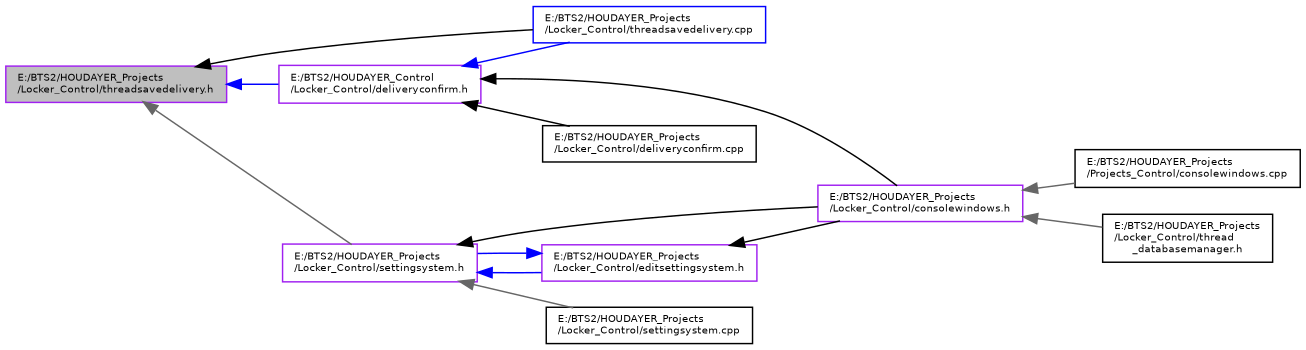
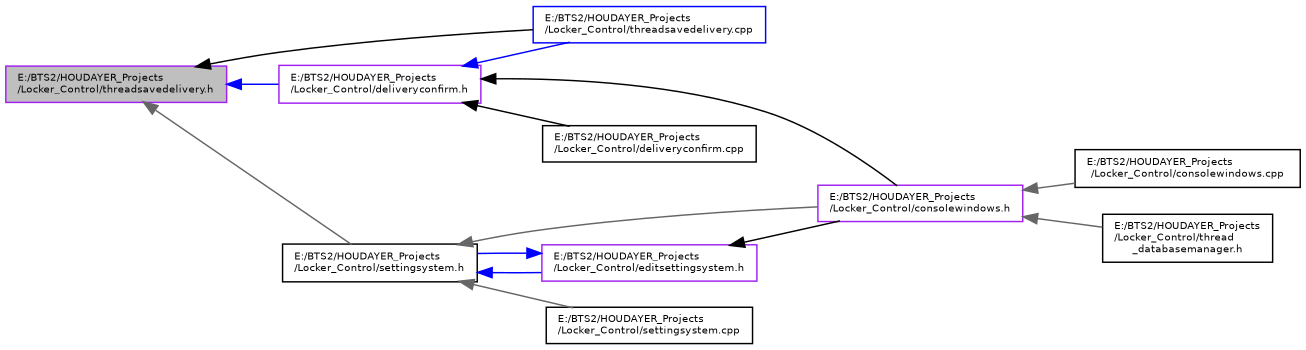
(380, 84) -> (380, 84)
(1188, 169) -> (1188, 169)
(644, 218) -> (644, 218)
(380, 263) -> (380, 263)
